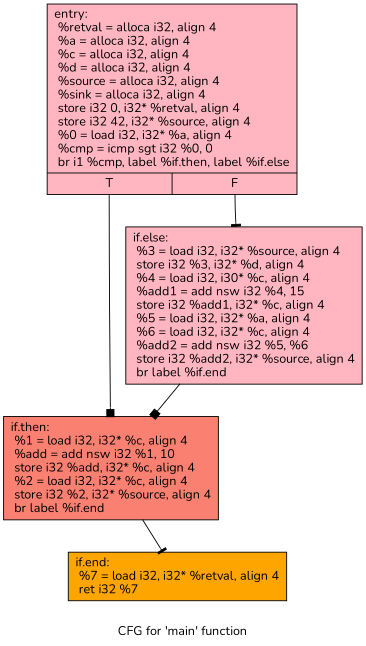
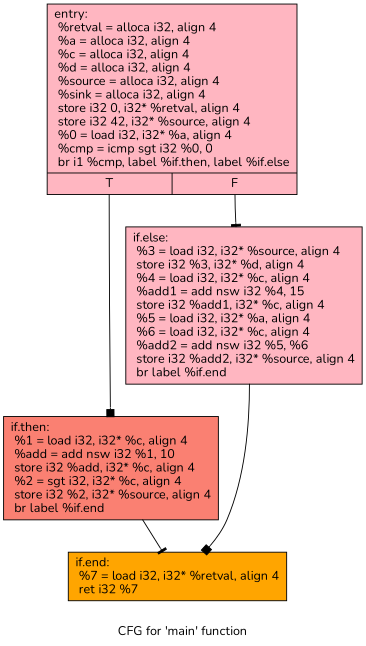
(222, 278) -> (222, 278)
(169, 397) -> (242, 468)
(99, 481) -> (96, 481)
